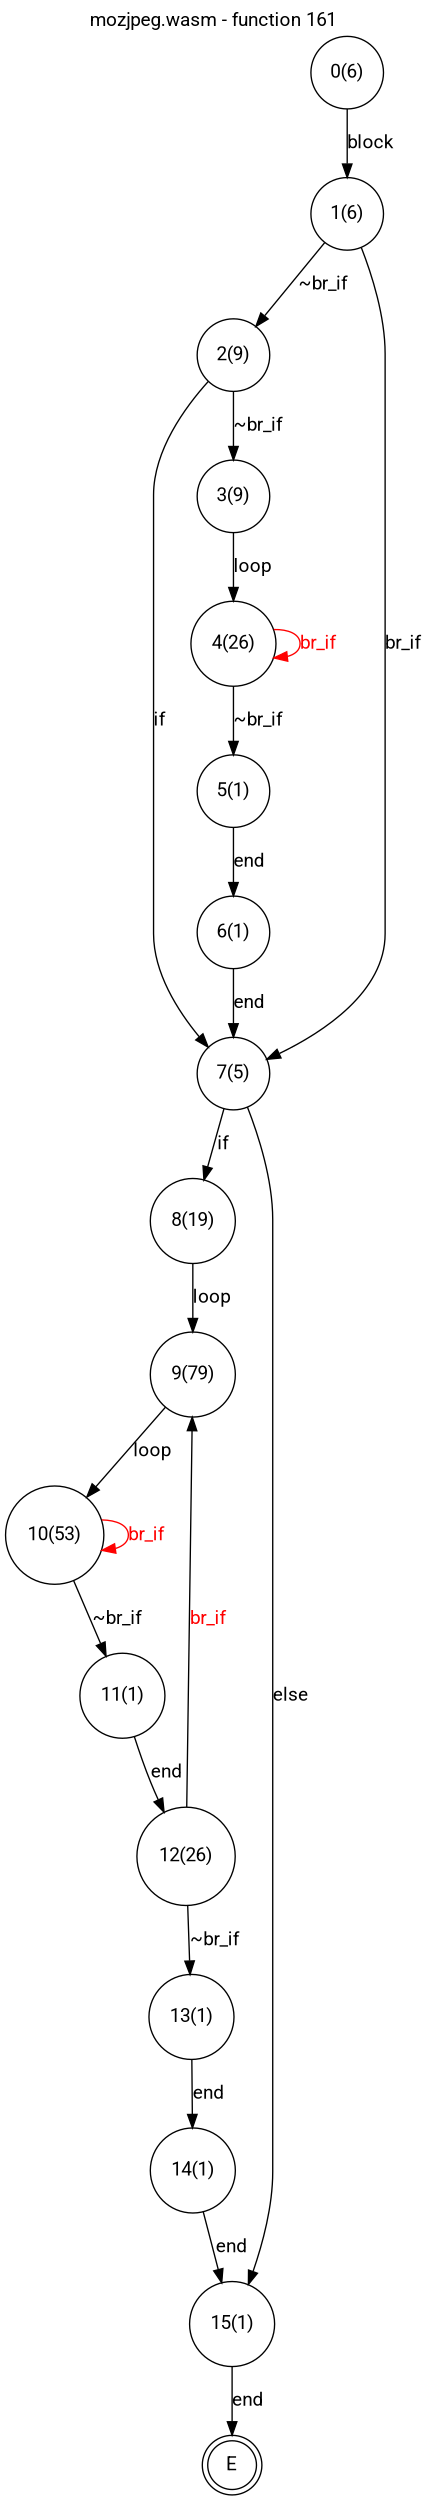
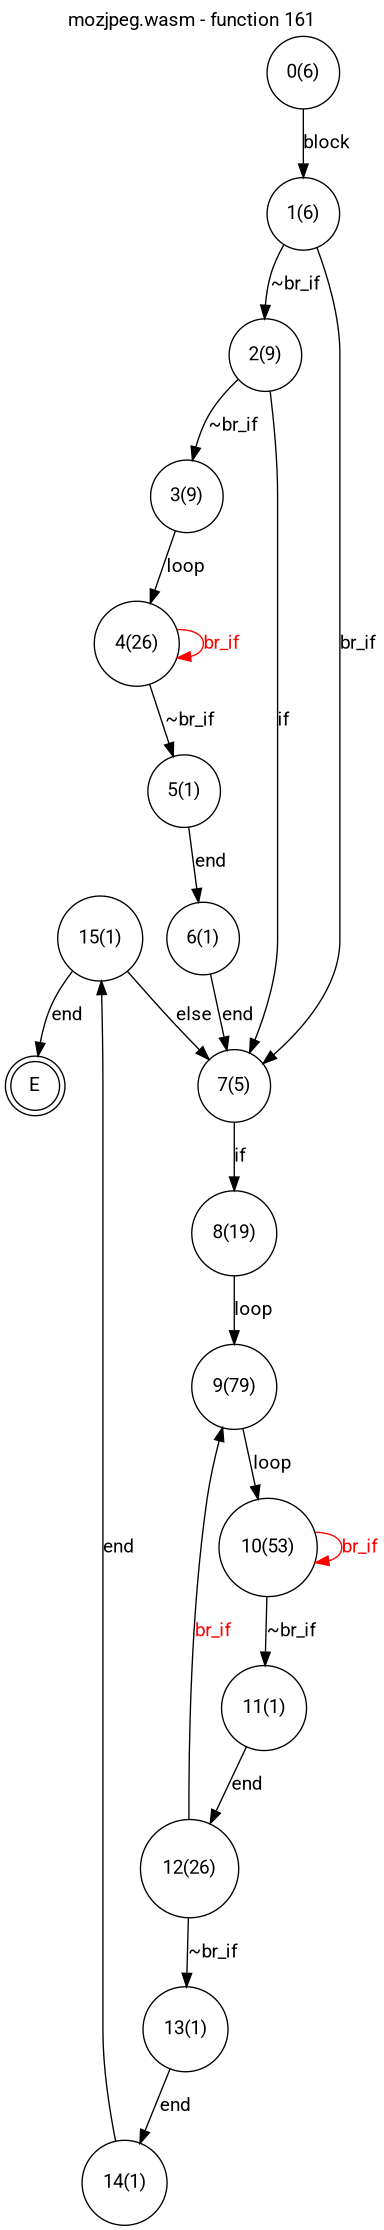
(273, 1689) -> (163, 1011)
